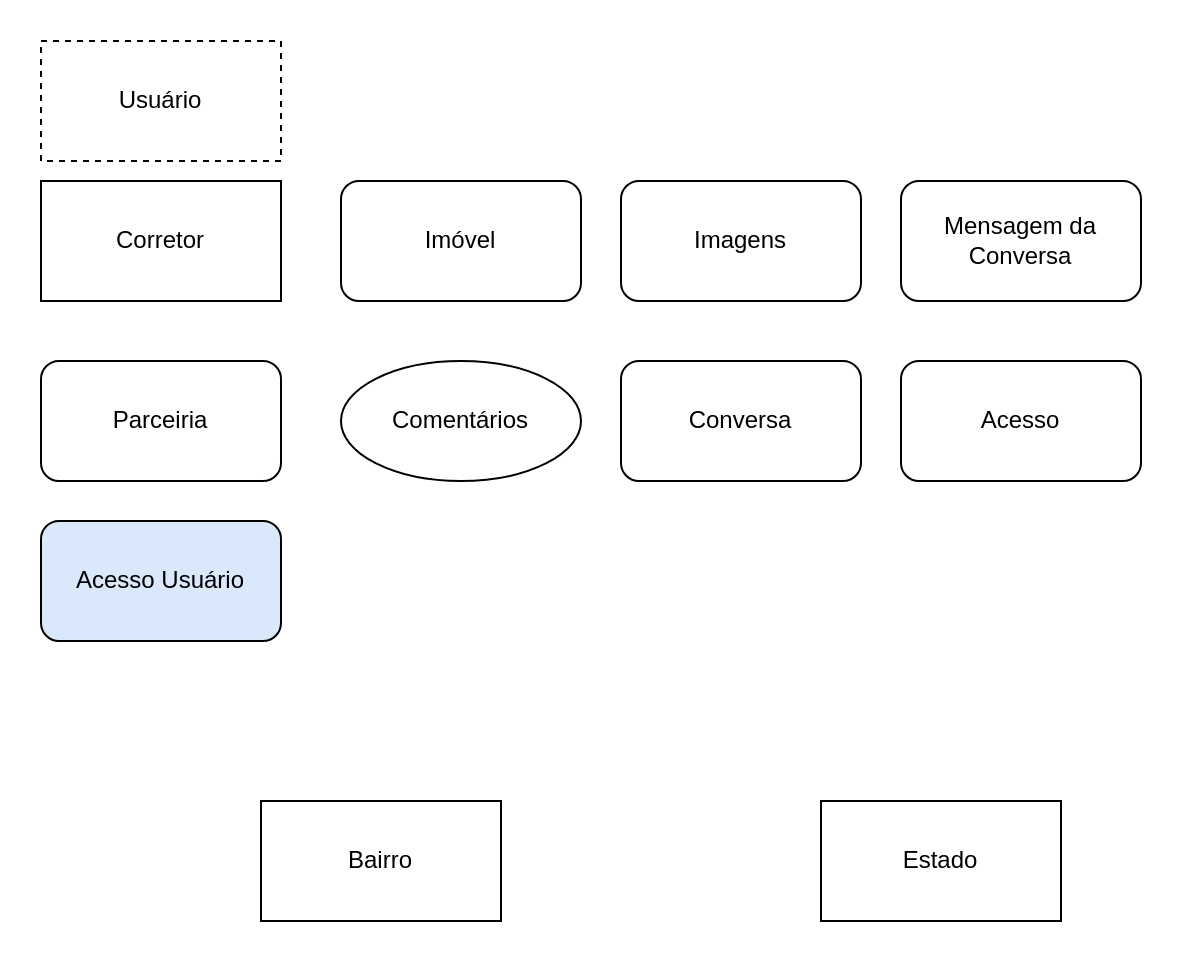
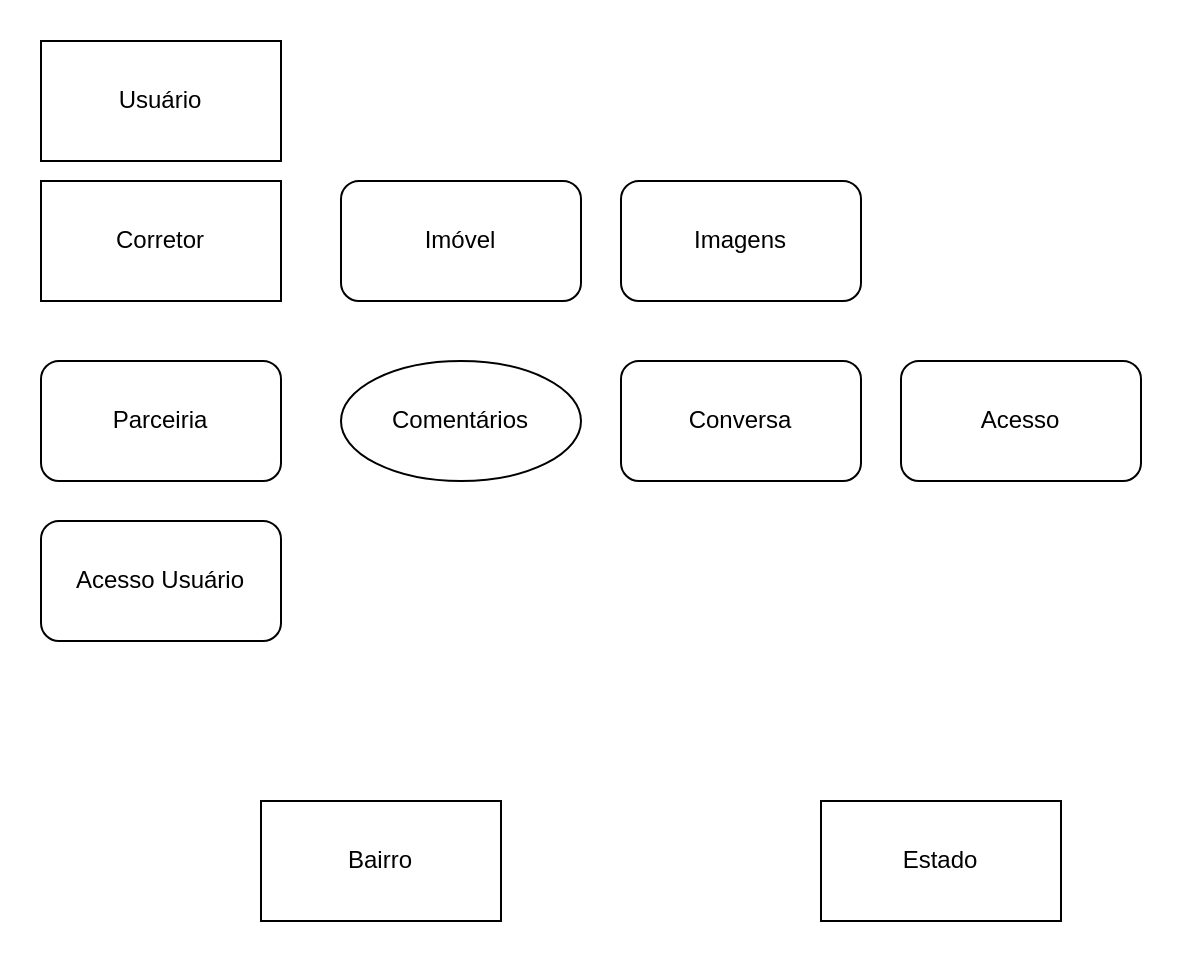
(161, 101) -> (161, 101)
(1021, 241) -> none
(161, 581) -> (161, 581)
